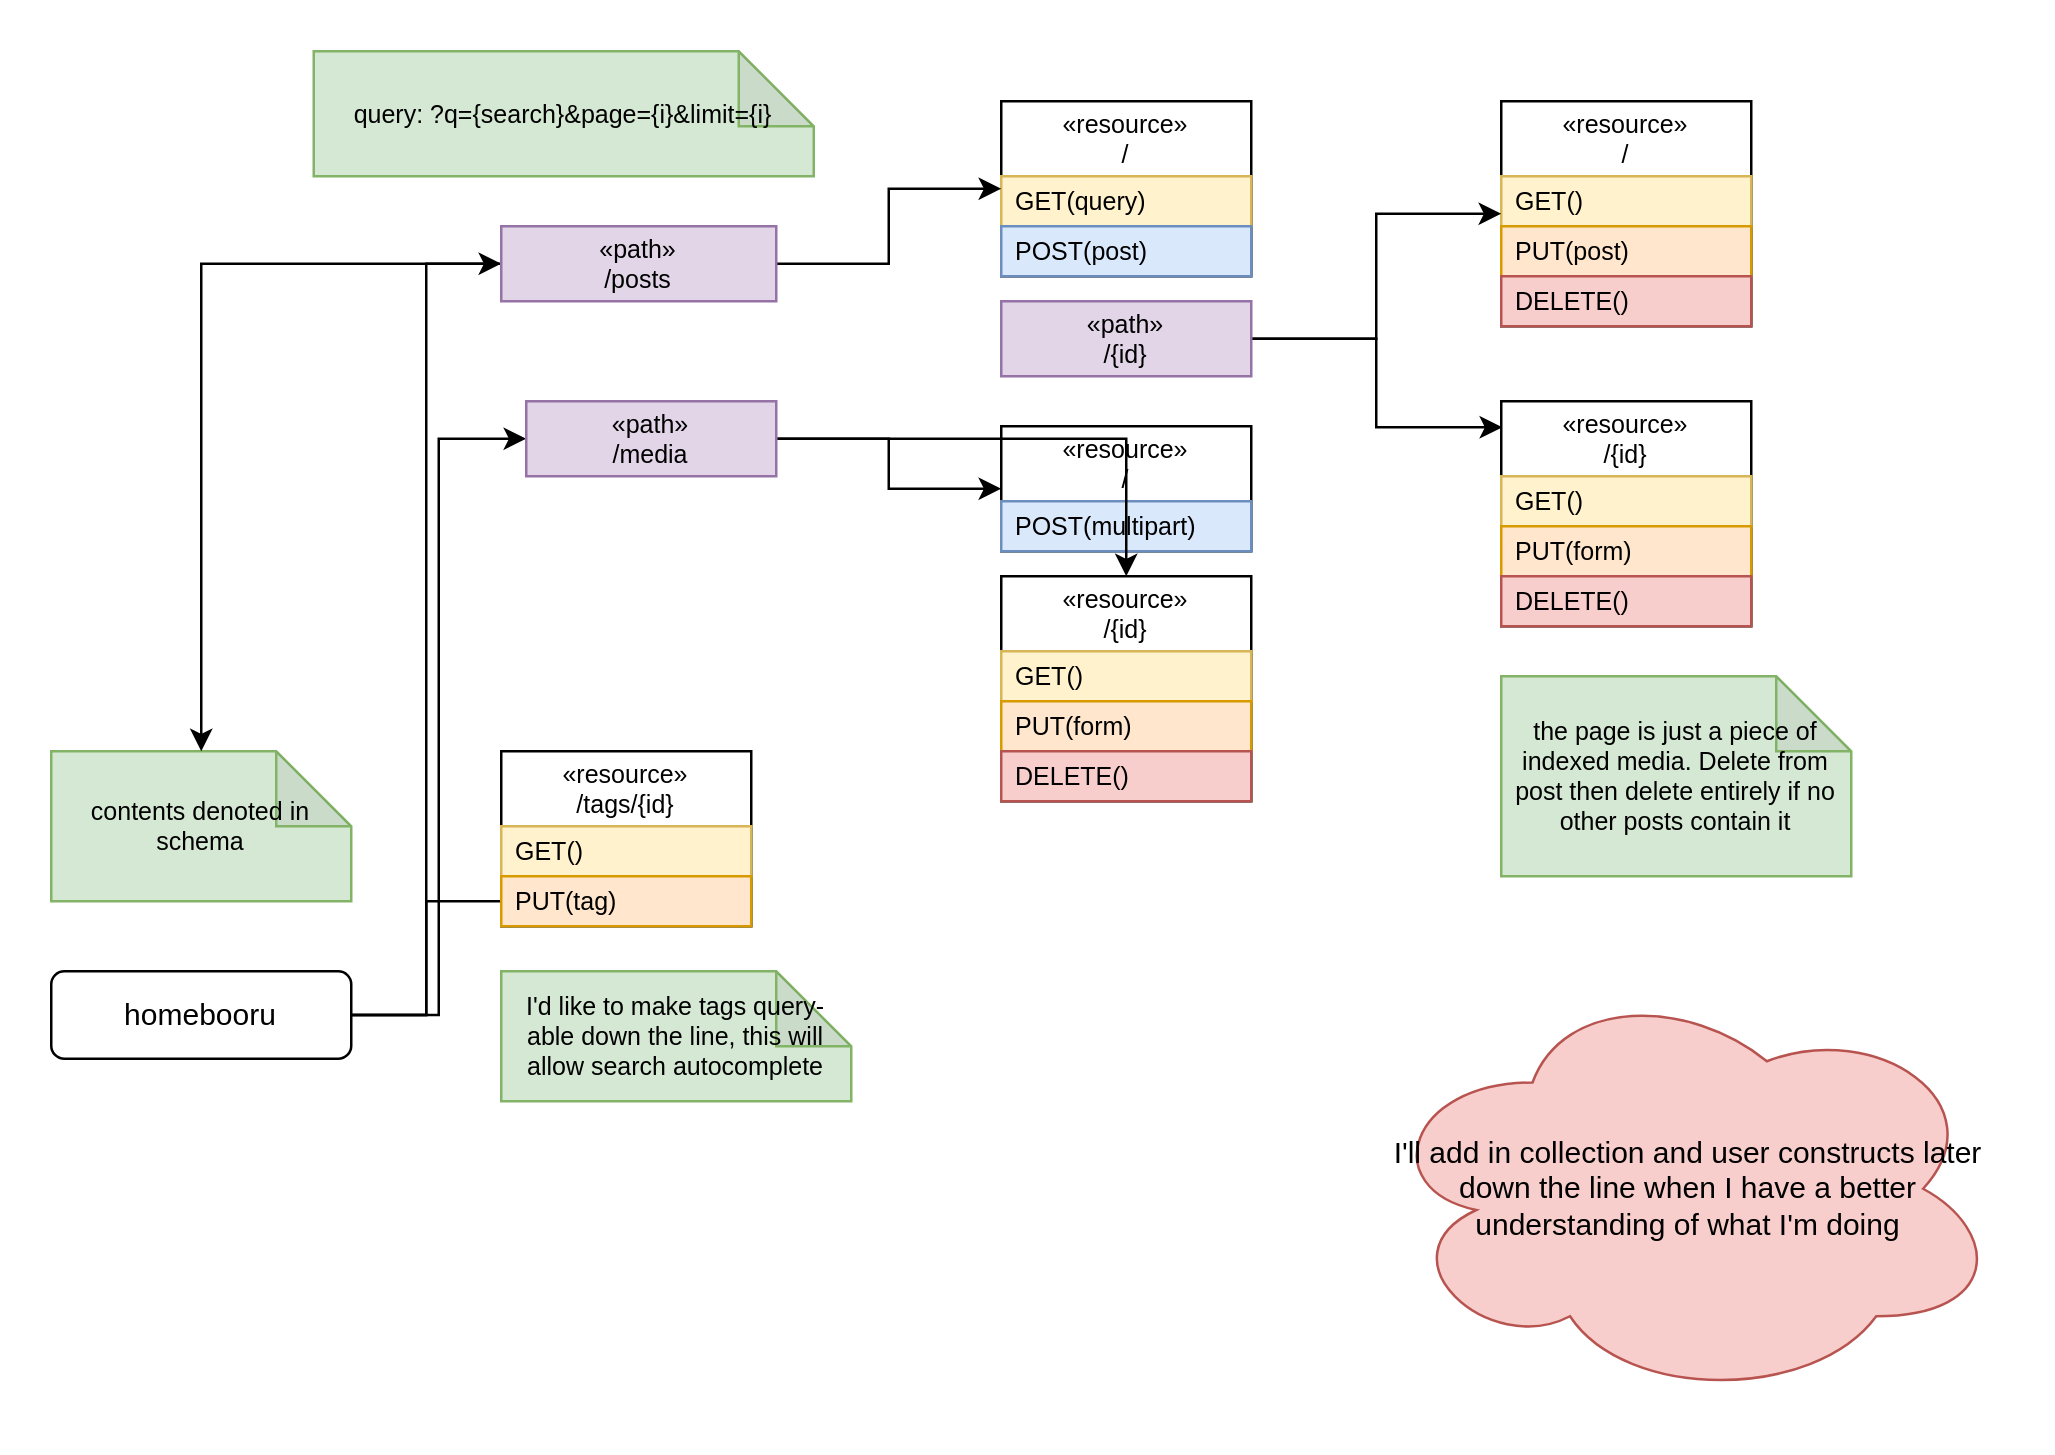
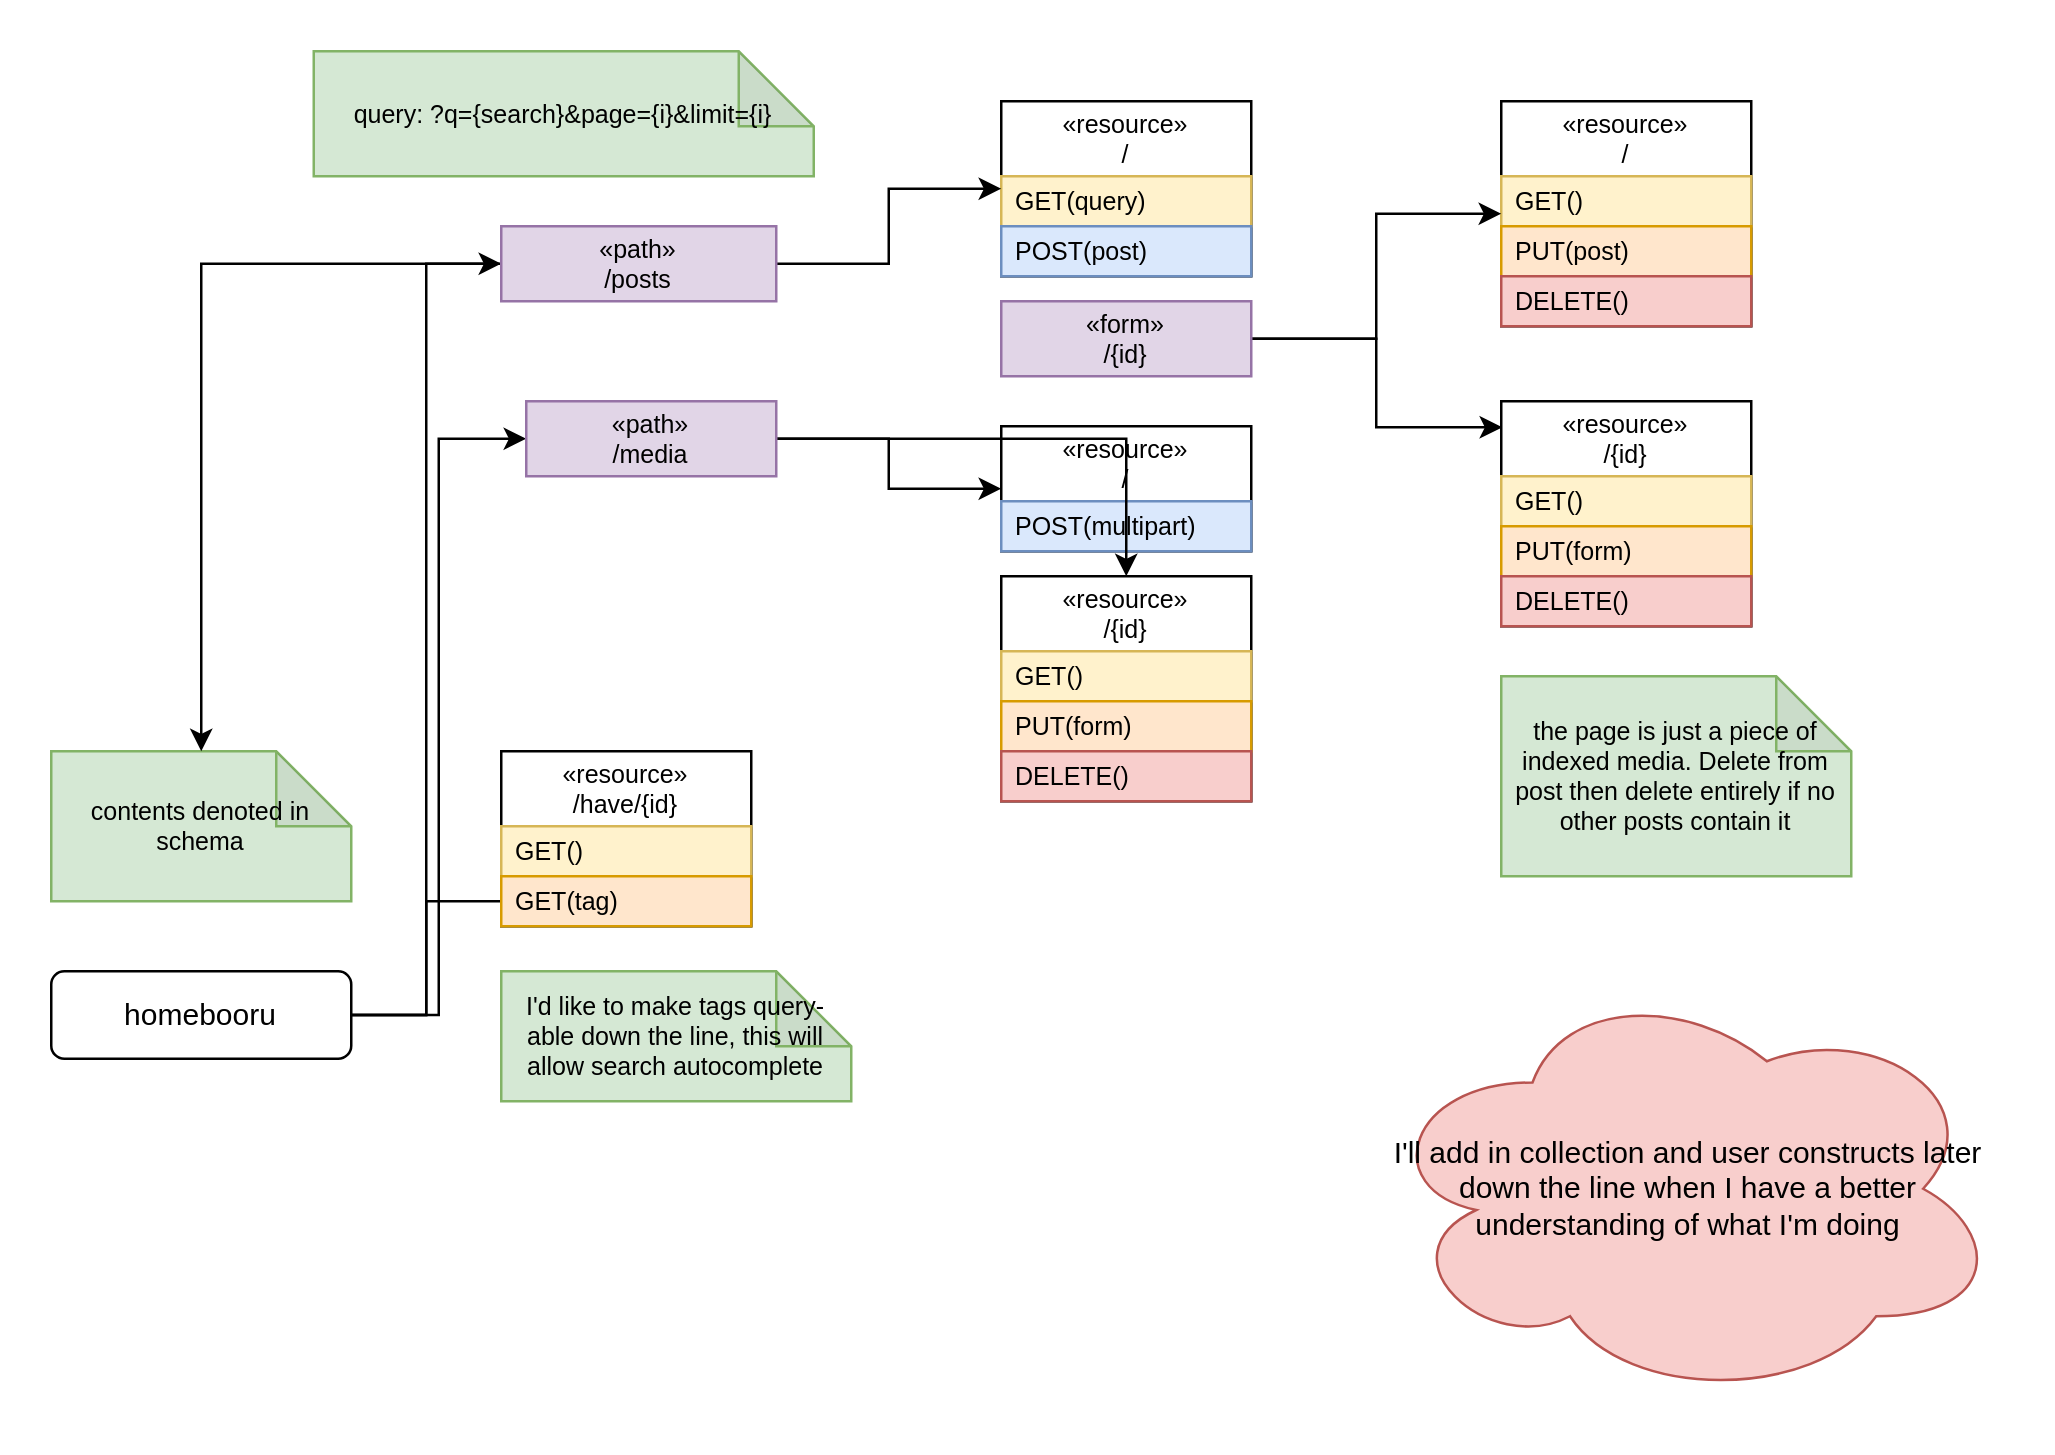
(1126, 339) -> (1126, 339)
(625, 774) -> (625, 774)
(571, 902) -> (571, 902)
